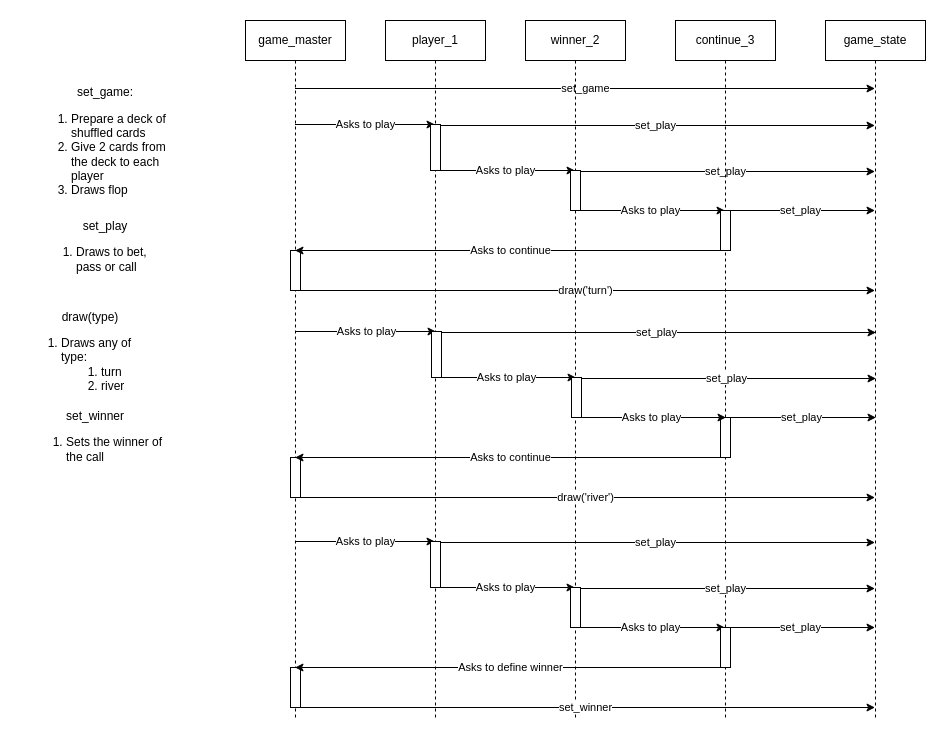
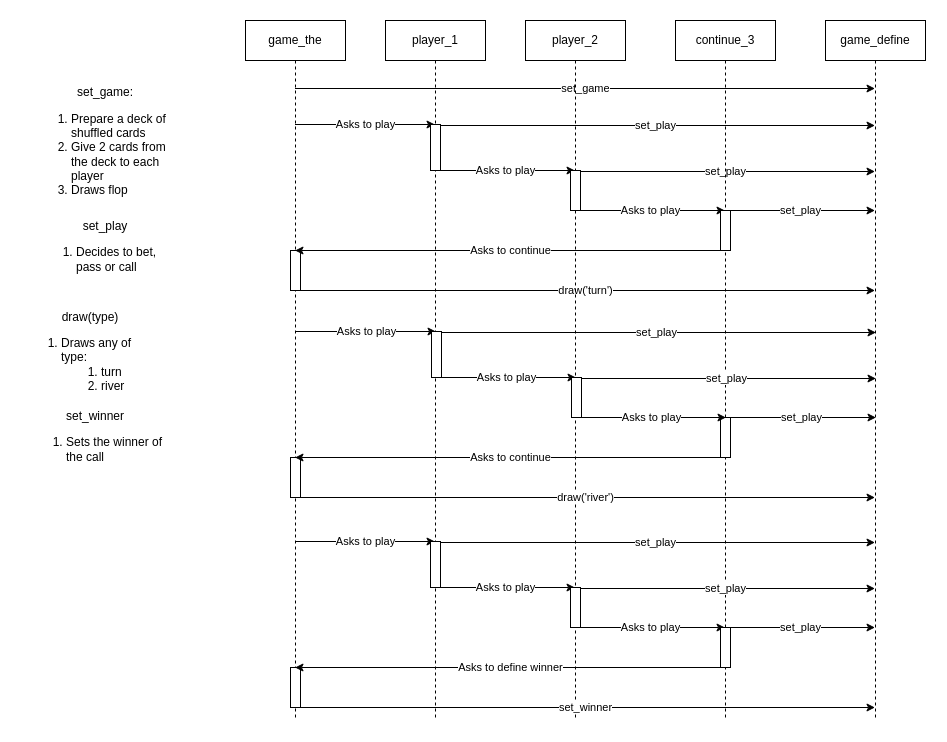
(296, 41) -> (296, 41)
(576, 41) -> (576, 41)
(876, 41) -> (876, 41)
(106, 253) -> (106, 253)
